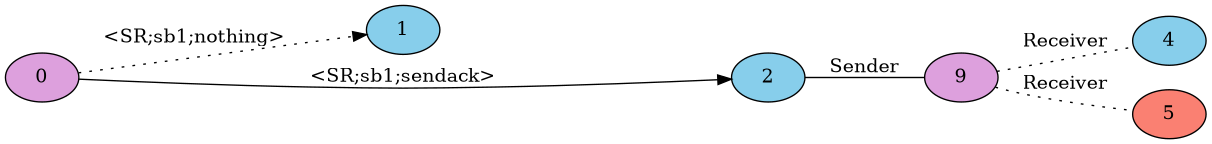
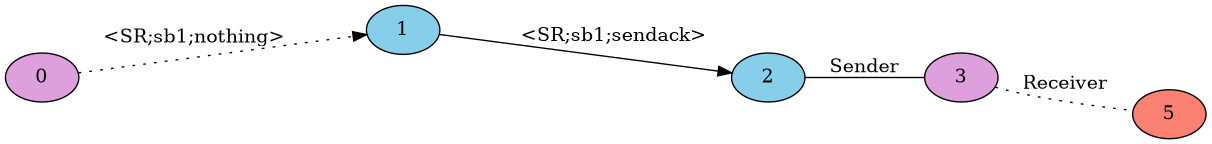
(1169, 41) -> none
(961, 78) -> (961, 78)
(398, 88) -> (579, 53)
